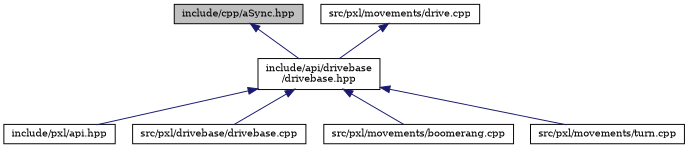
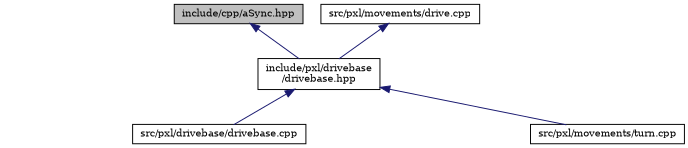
(319, 74) -> (319, 74)
(60, 134) -> none
(419, 134) -> none
